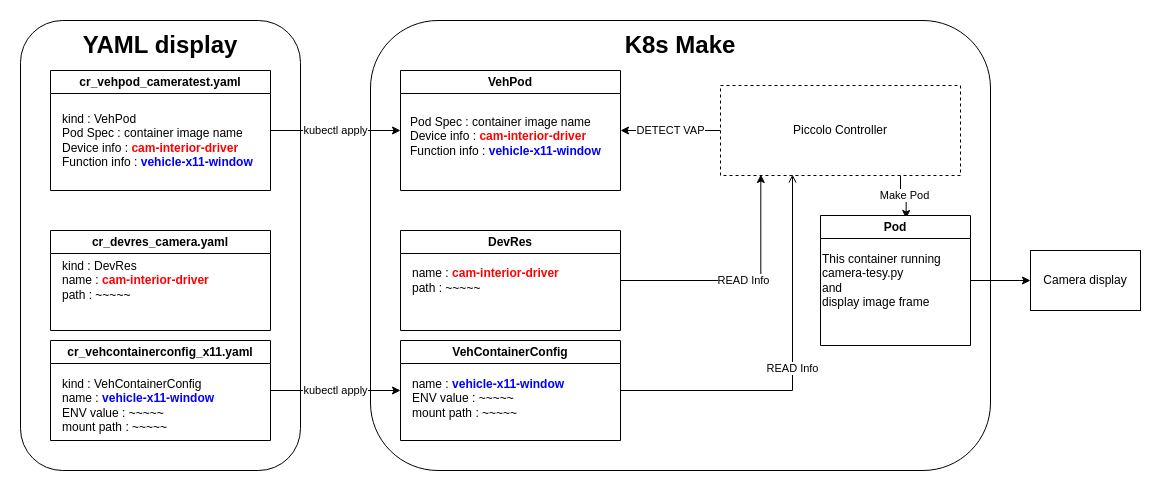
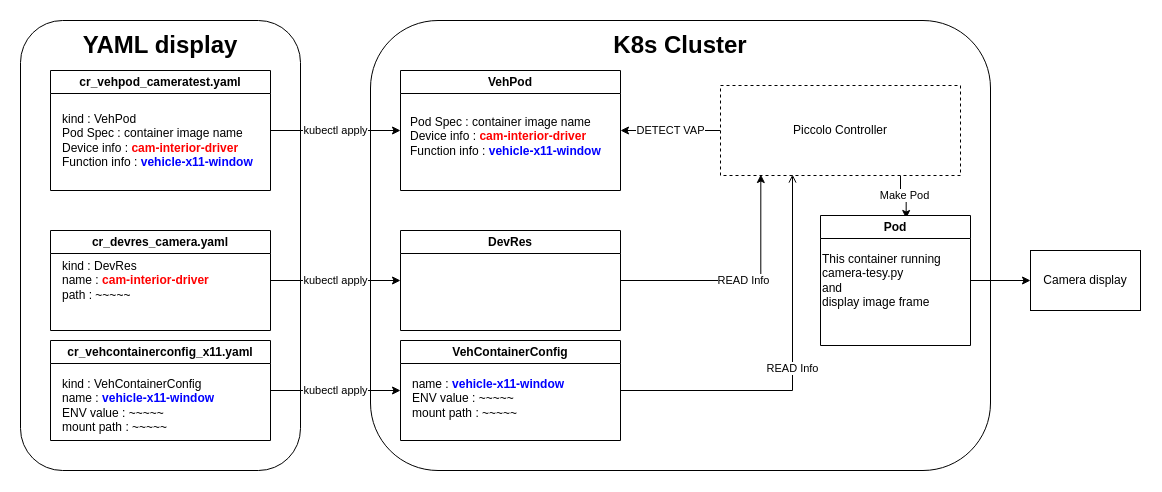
(681, 46) -> (681, 46)
none -> (333, 281)
(496, 281) -> none
